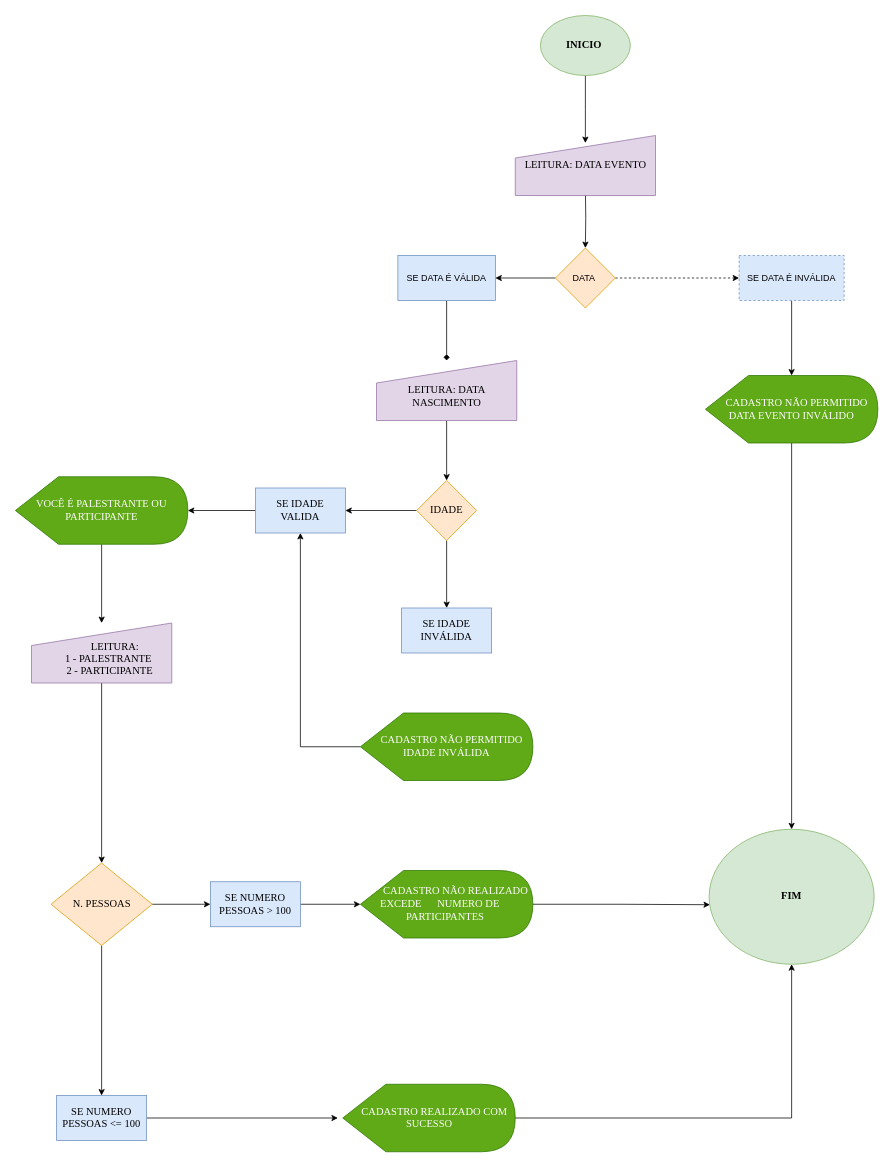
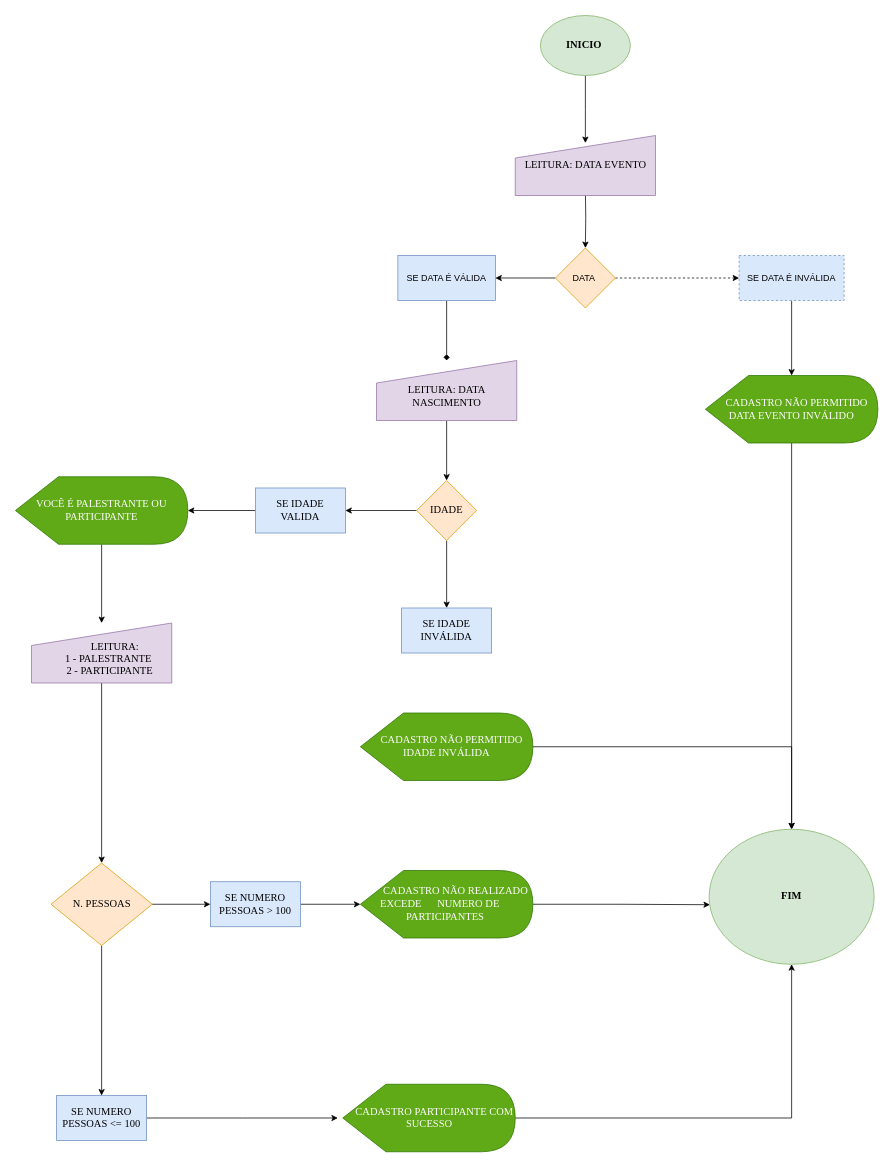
(300, 672) -> (660, 747)
(429, 1118) -> (429, 1118)
